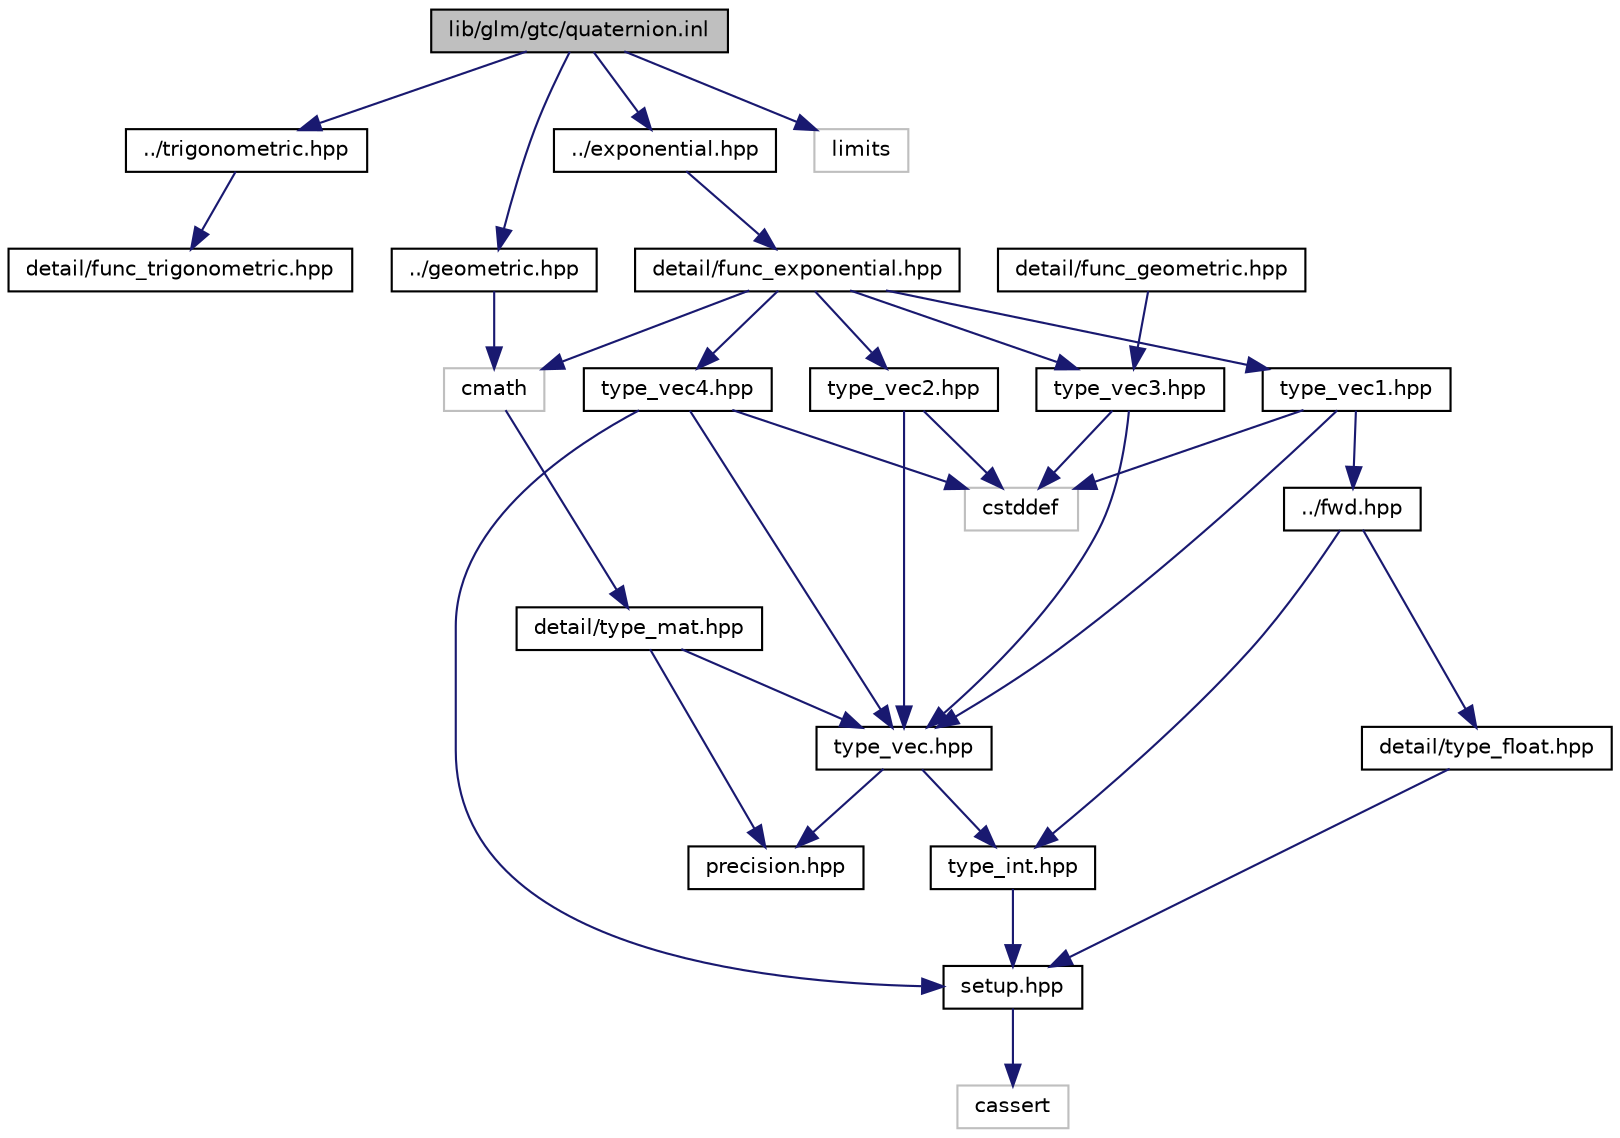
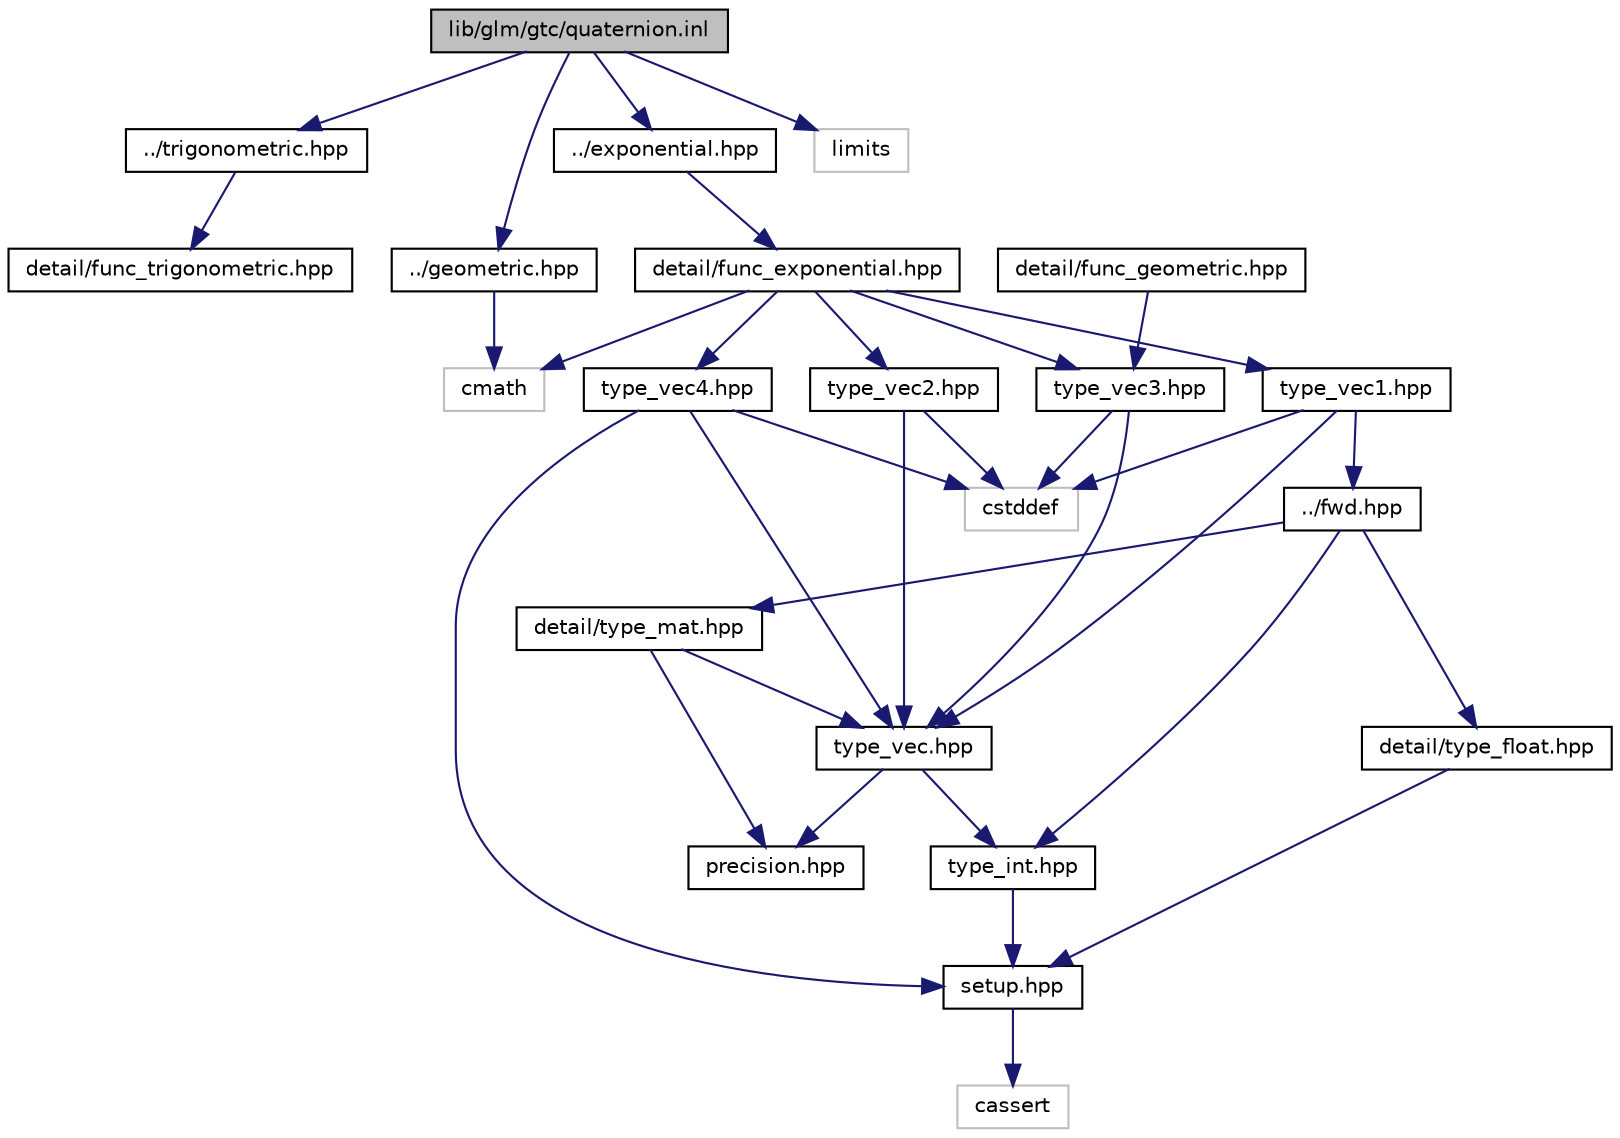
(561, 500) -> (1029, 564)
